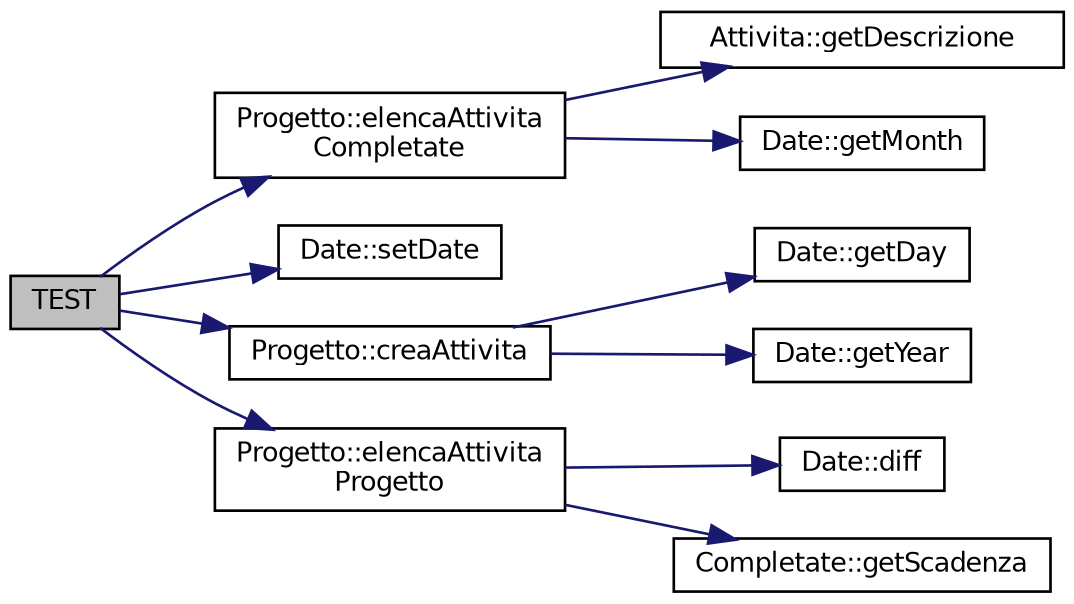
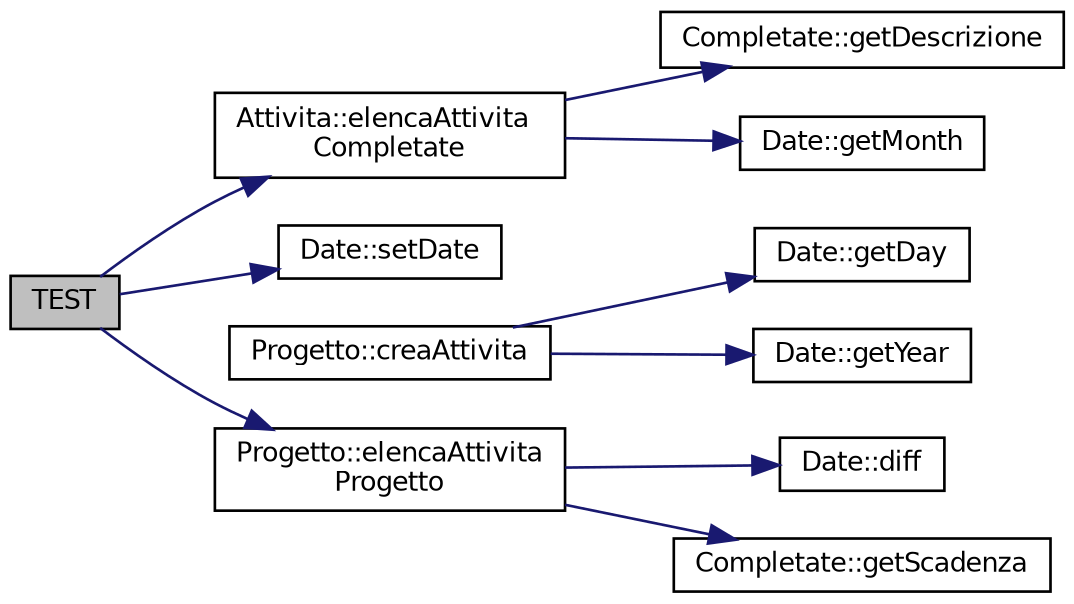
(862, 40) -> (862, 40)
(390, 135) -> (390, 135)
(161, 317) -> none
